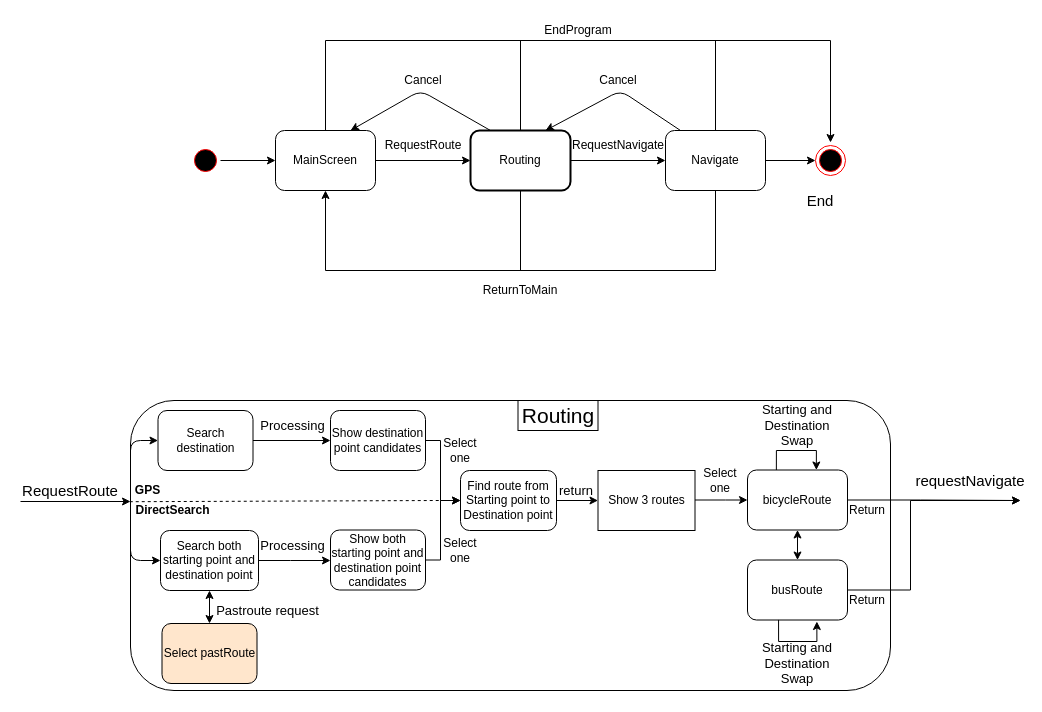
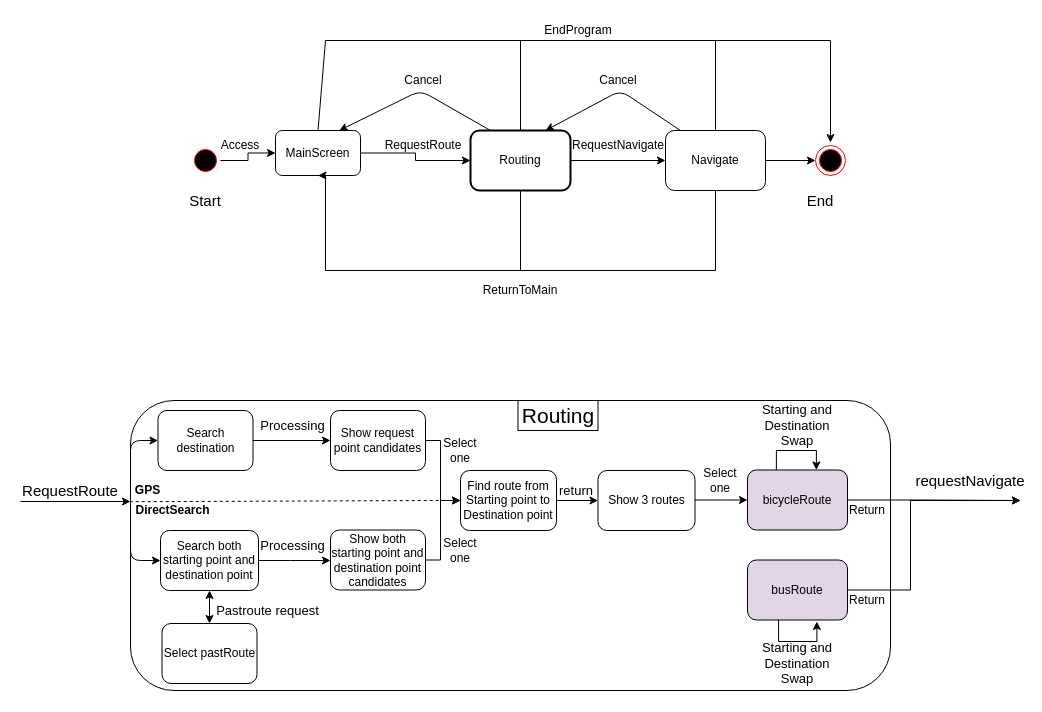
none -> (241, 146)
(326, 161) -> (318, 153)
none -> (206, 201)
(378, 441) -> (378, 441)
(798, 500) -> (798, 500)
(647, 501) -> (647, 501)
(798, 546) -> none
(798, 590) -> (798, 590)
(210, 654) -> (210, 654)
